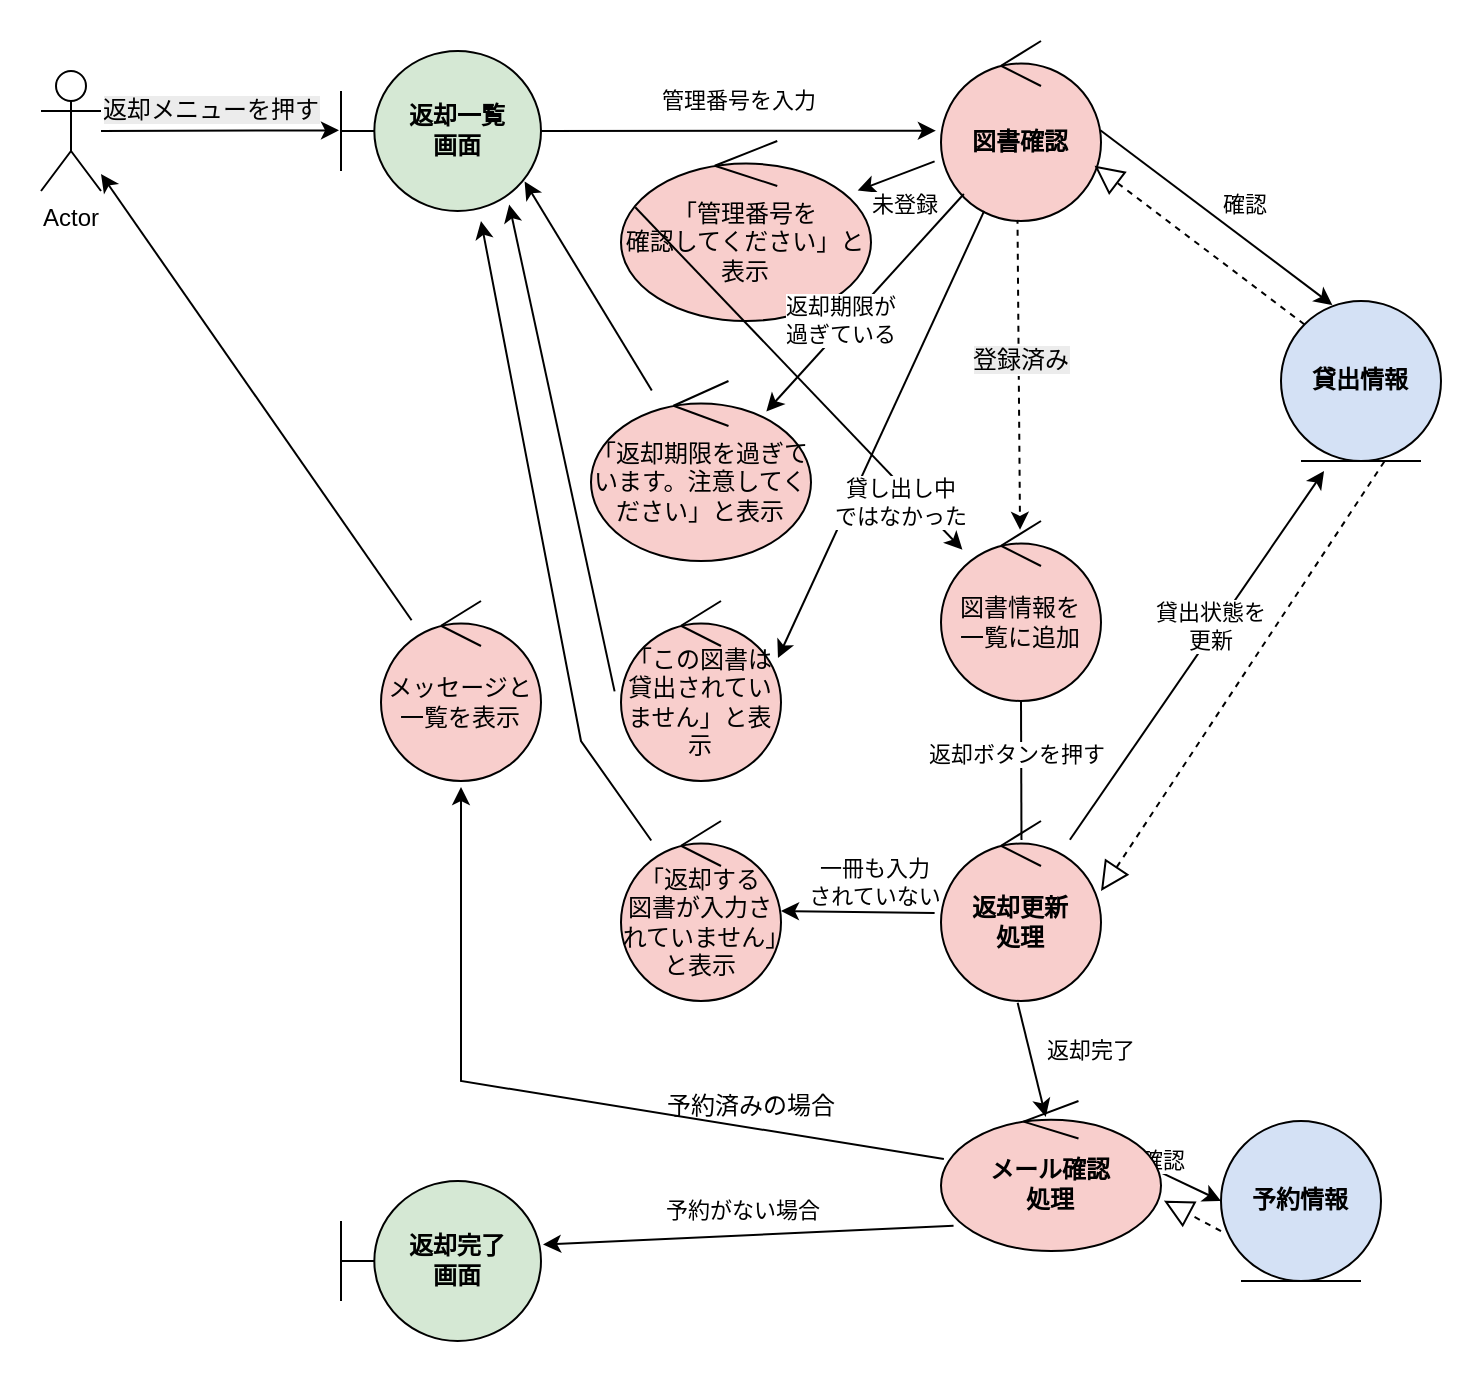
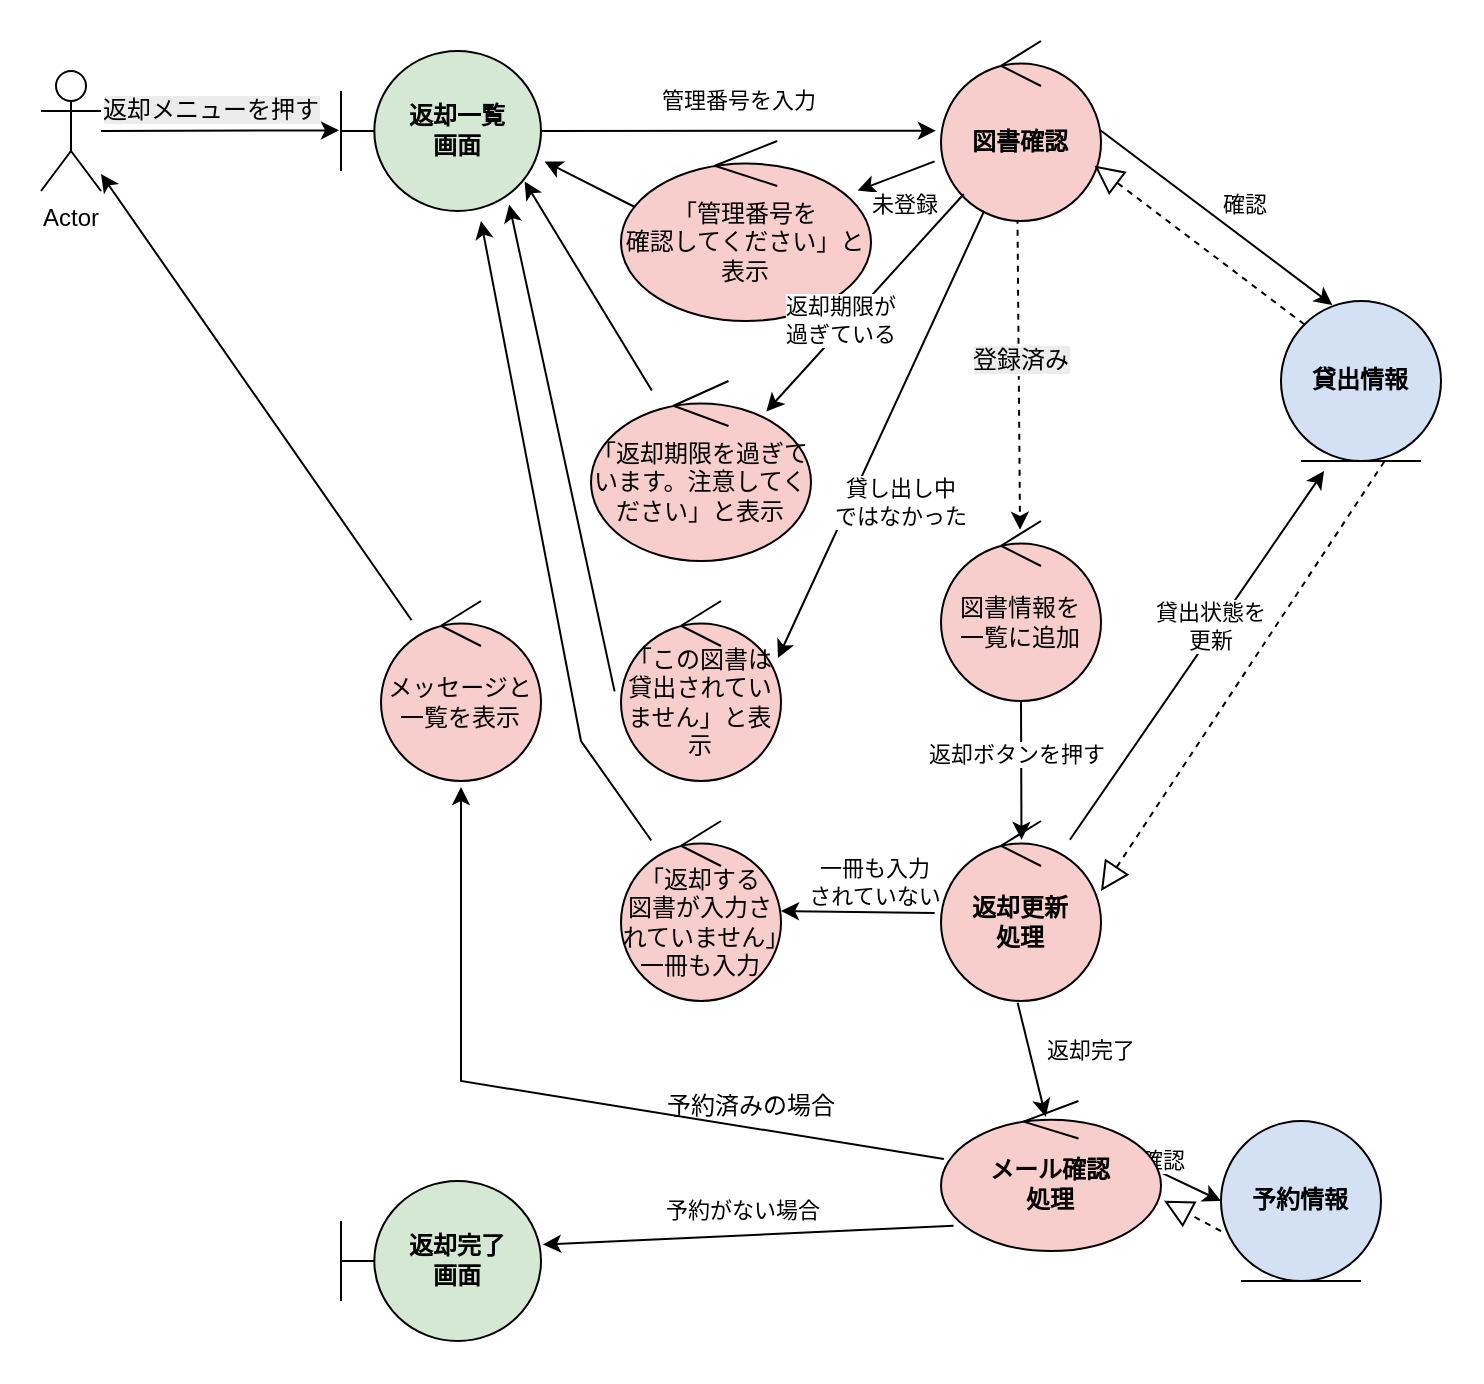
(752, 330) -> (596, 187)
(1021, 838) -> (1021, 825)
(701, 923) -> (701, 923)
